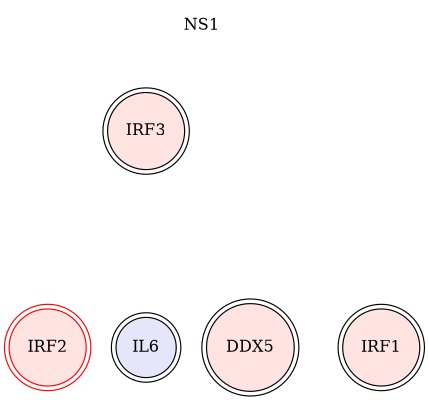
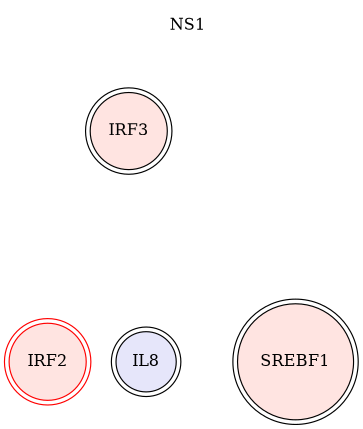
(146, 347) -> (146, 362)
(250, 347) -> none
(381, 347) -> (296, 362)
